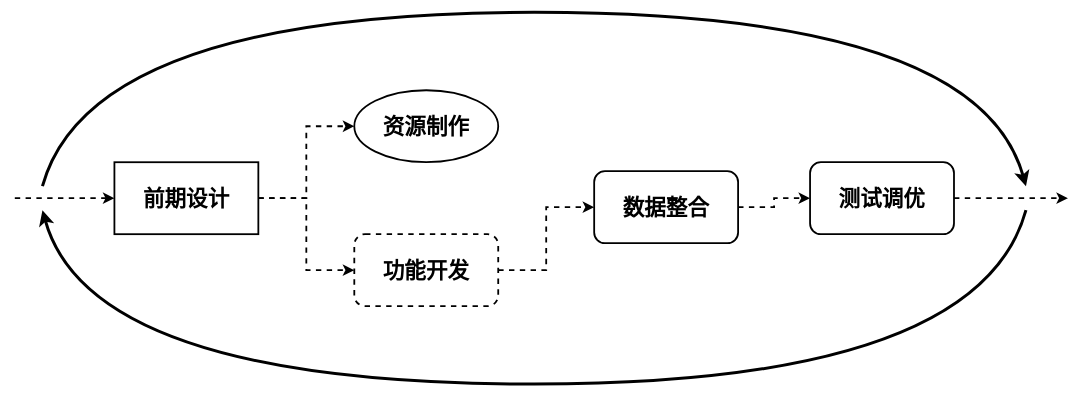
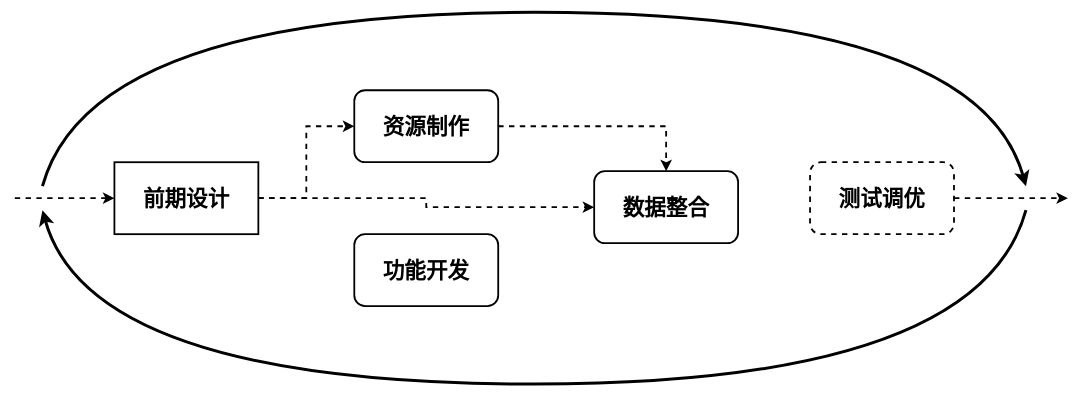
(426, 126) -> (426, 126)
none -> (600, 126)
(882, 198) -> (882, 198)
(774, 207) -> none
(306, 256) -> (426, 203)
(546, 264) -> none
(426, 270) -> (426, 270)
